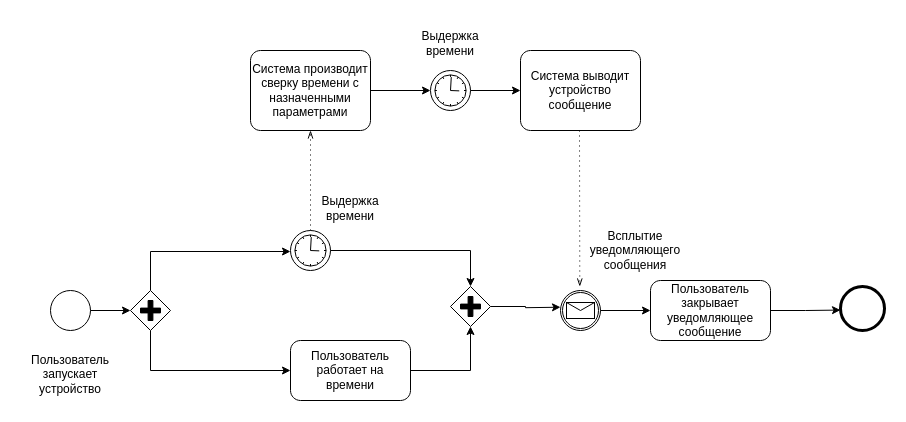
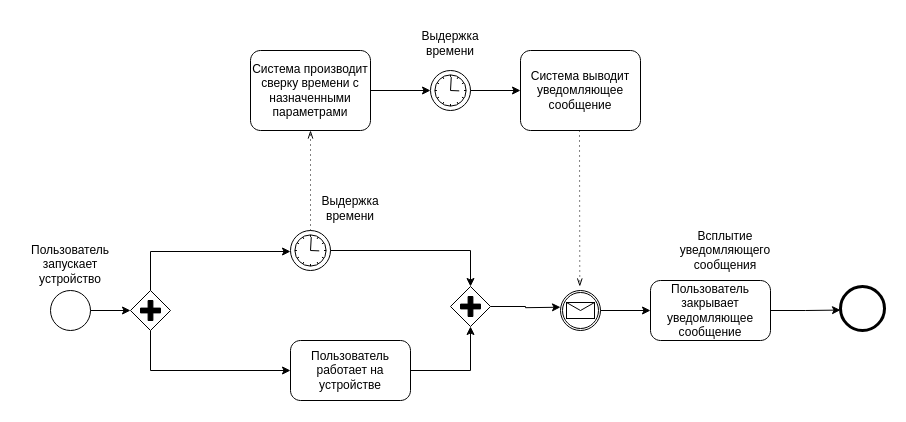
(581, 91) -> (581, 91)
(636, 251) -> (726, 251)
(351, 371) -> (351, 371)
(71, 374) -> (71, 264)
